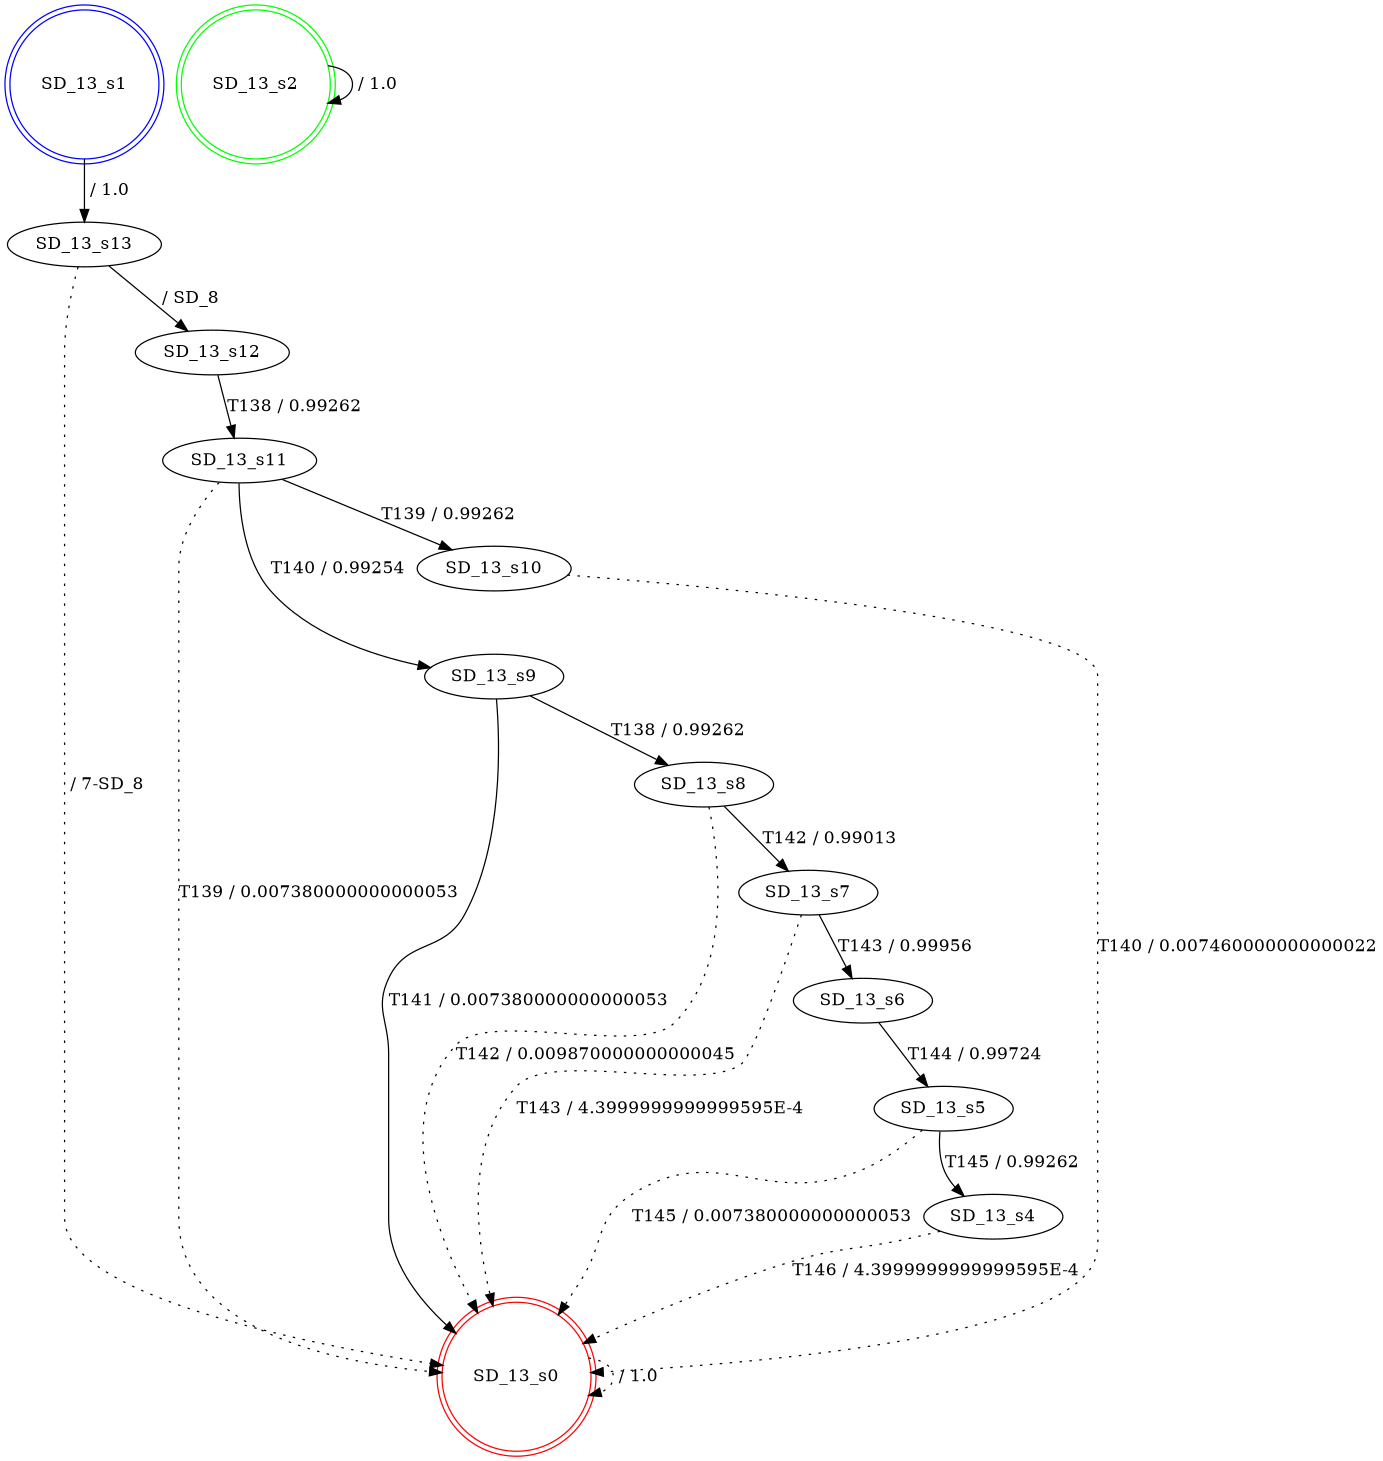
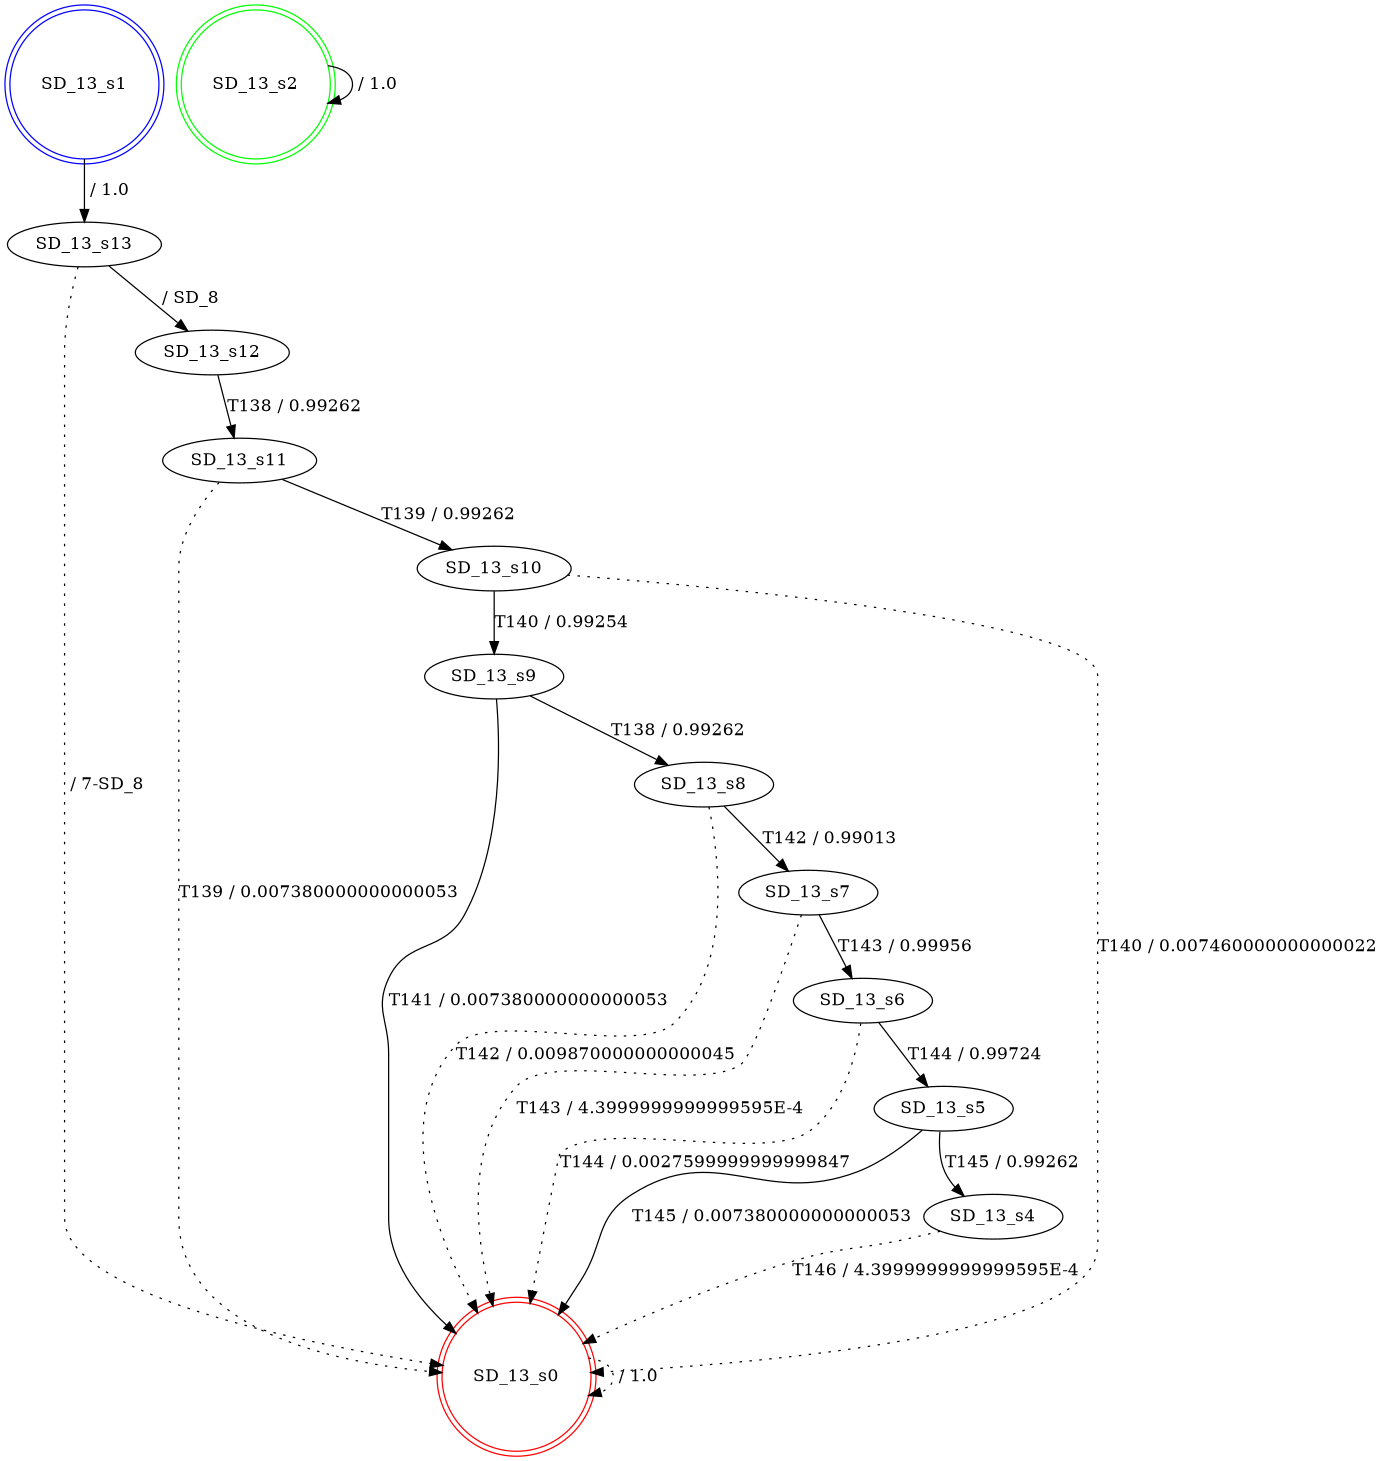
(290, 609) -> (494, 616)
none -> (675, 1140)
(717, 1173) -> (717, 1173)
